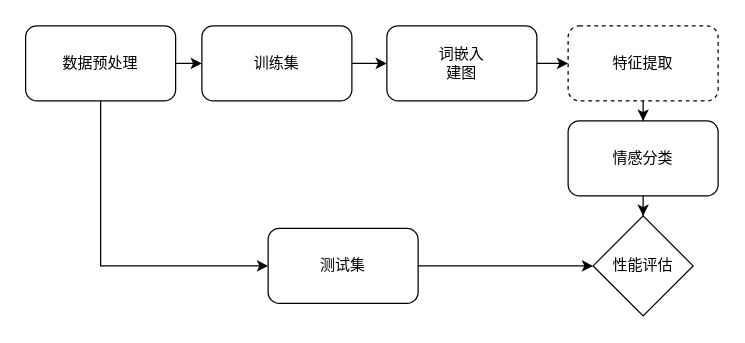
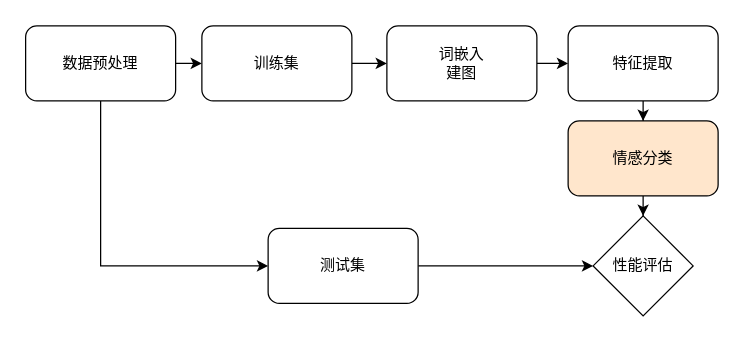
(643, 63) -> (643, 63)
(643, 158) -> (643, 158)
